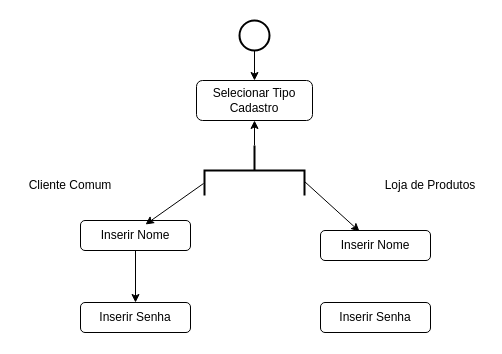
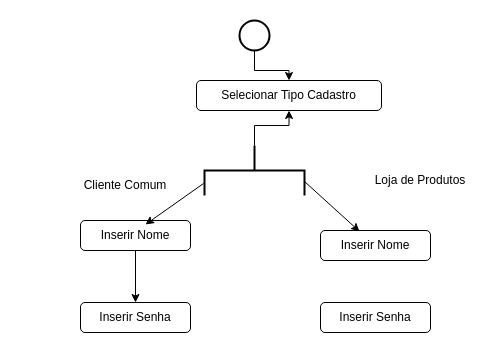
(255, 101) -> (289, 96)
(71, 186) -> (126, 186)
(431, 186) -> (421, 181)
